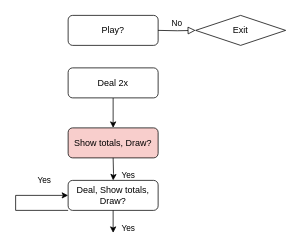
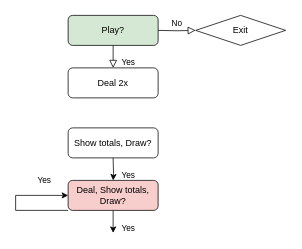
(113, 30) -> (113, 30)
none -> (113, 53)
(113, 121) -> none
(113, 143) -> (113, 143)
(113, 195) -> (113, 195)
